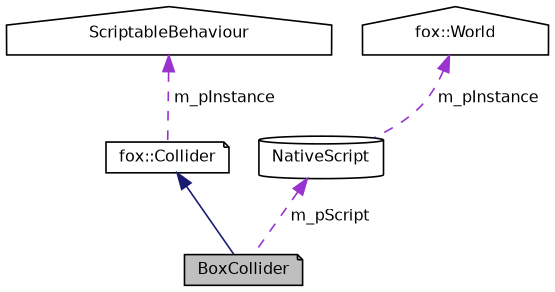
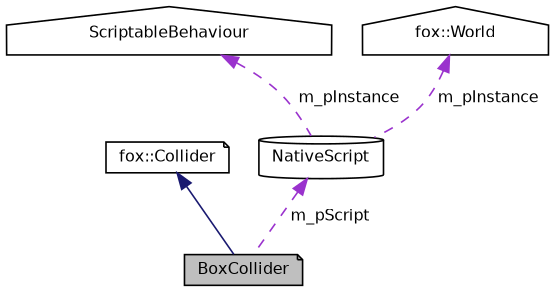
(168, 107) -> (280, 93)
